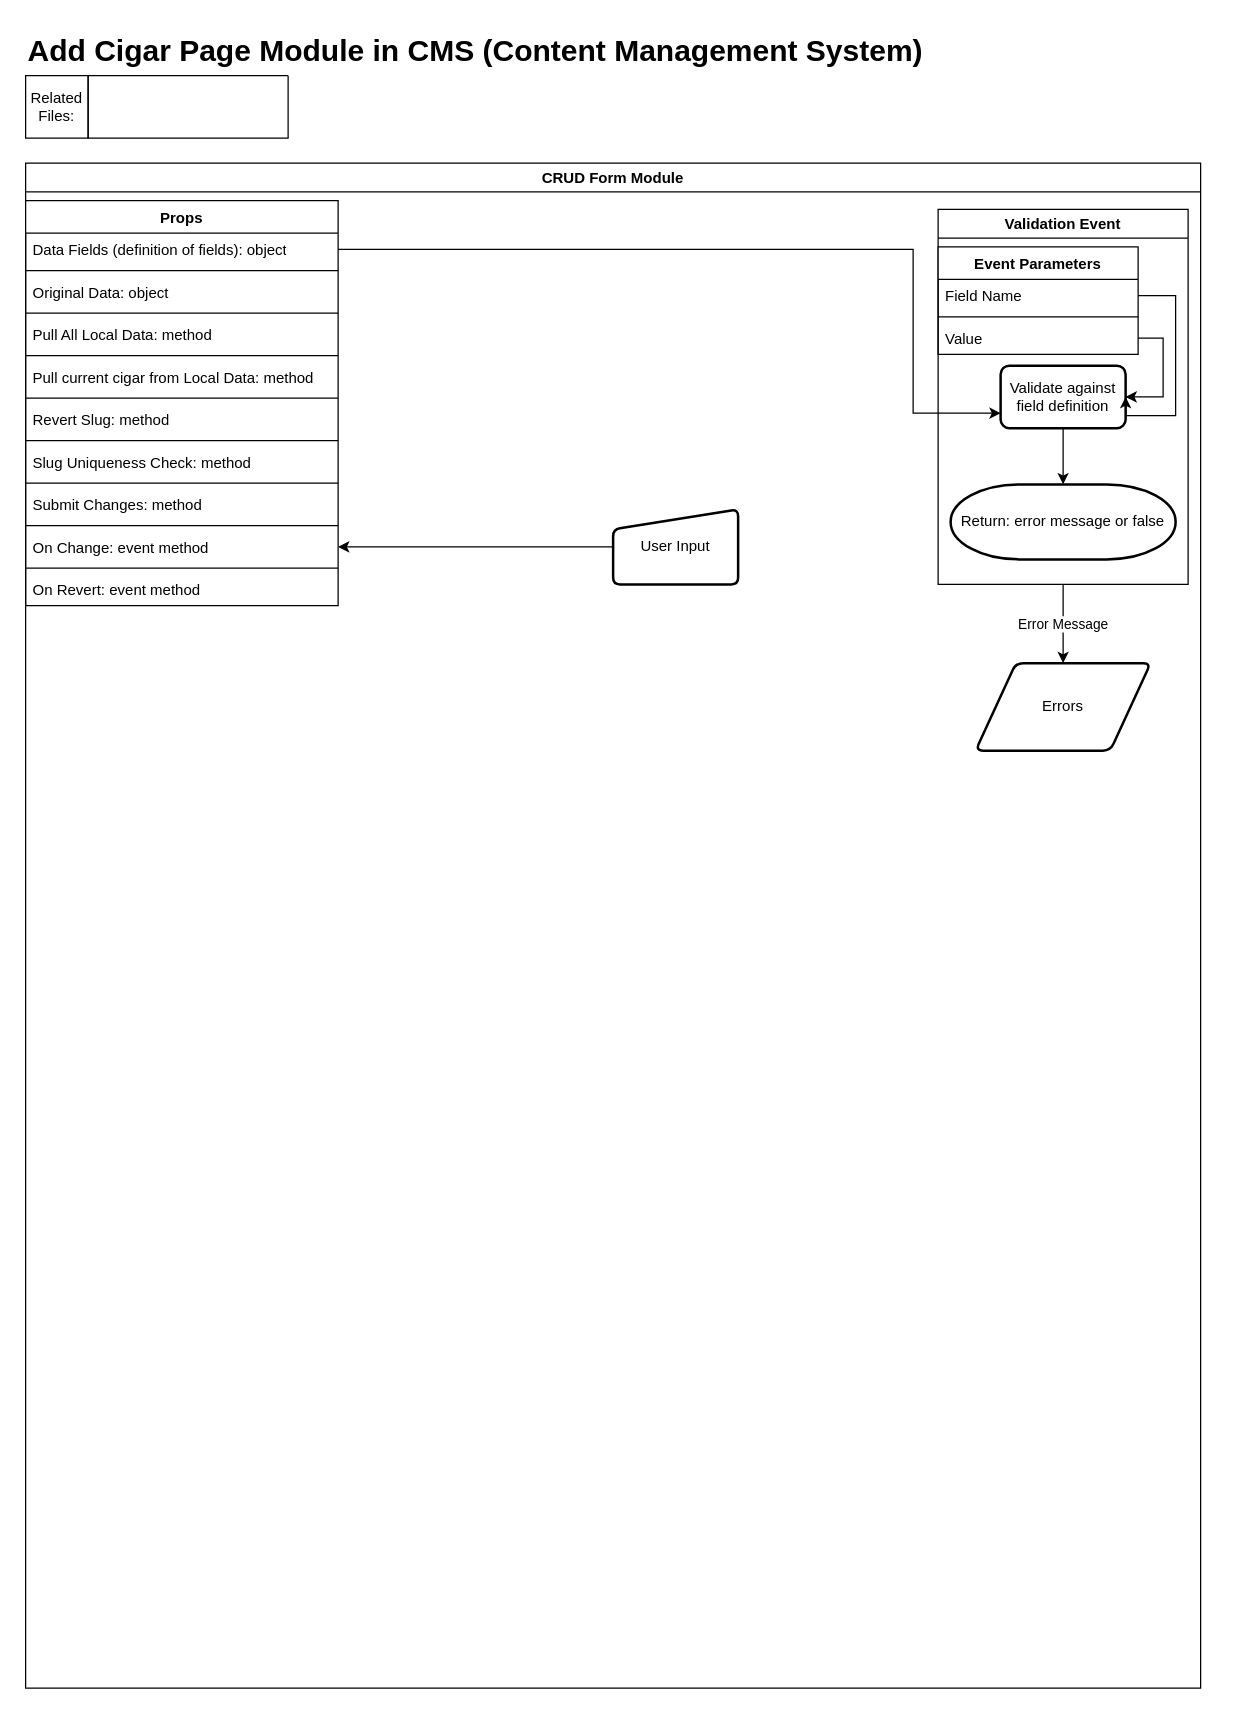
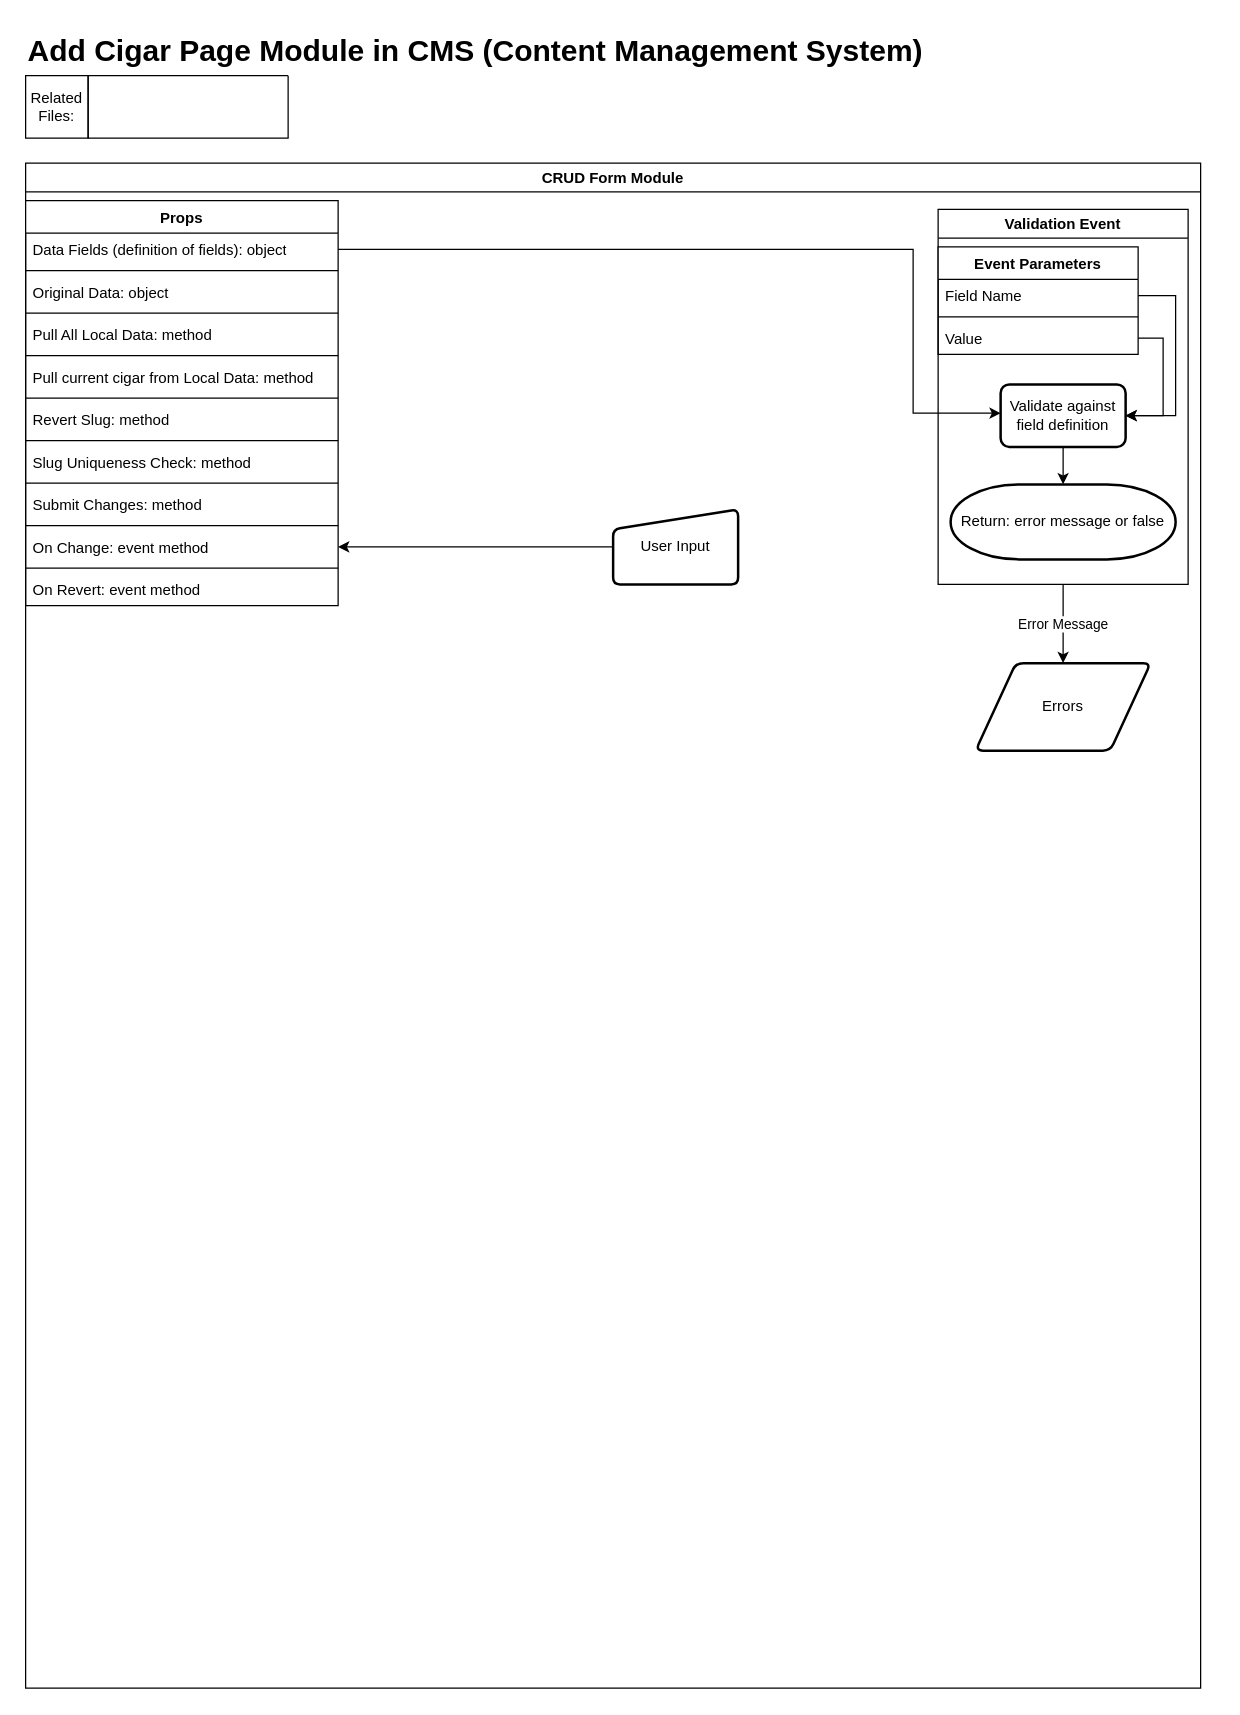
(1063, 397) -> (1063, 416)
